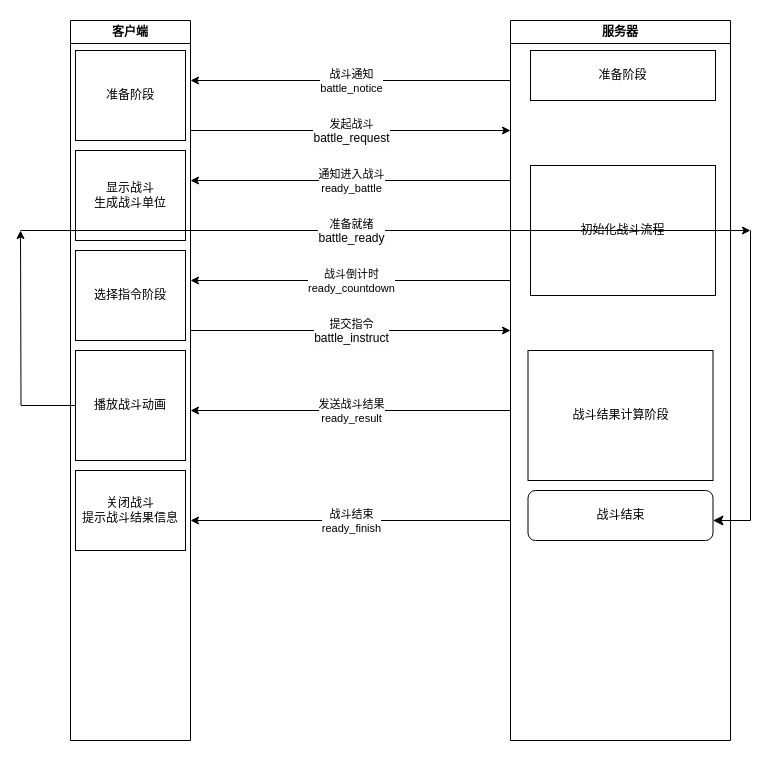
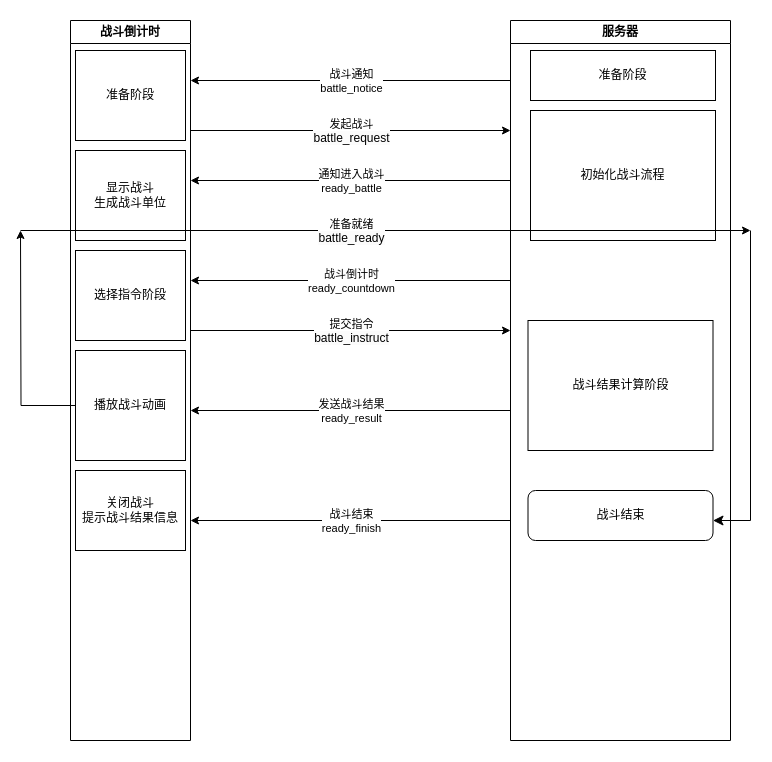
(131, 33) -> (131, 33)
(623, 231) -> (623, 176)
(621, 416) -> (621, 386)
